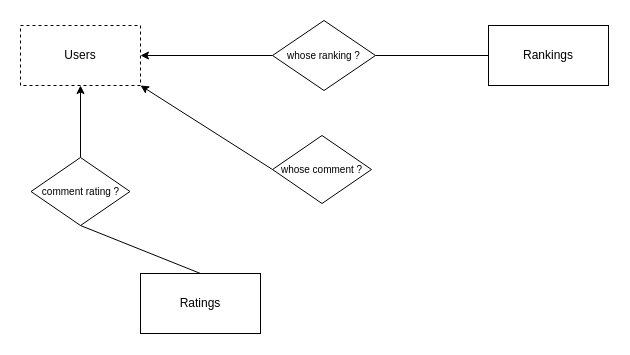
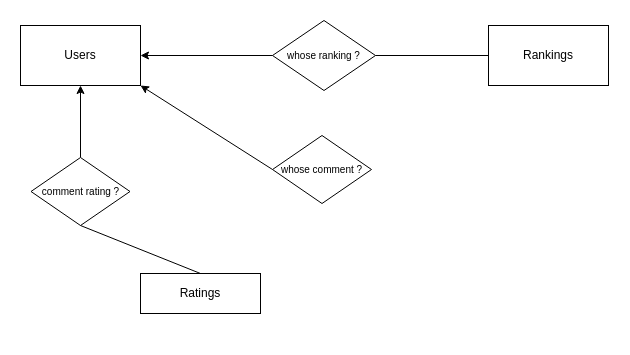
(81, 56) -> (81, 56)
(201, 304) -> (201, 294)
